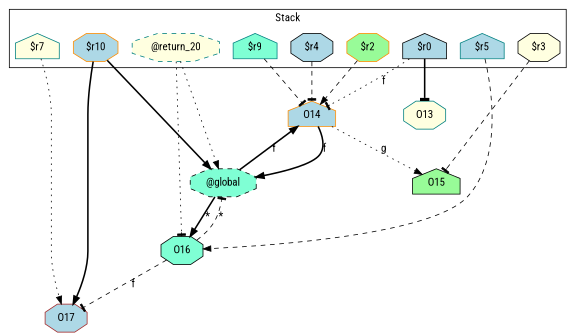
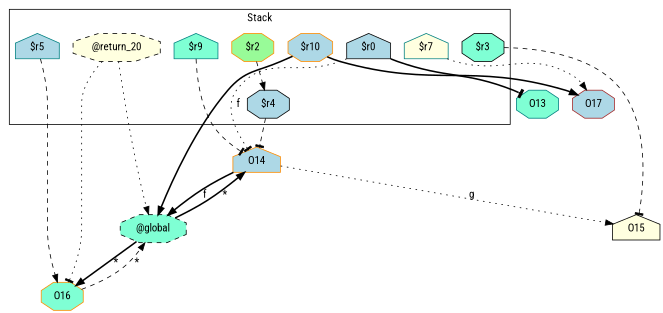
(176, 47) -> (117, 47)
(539, 47) -> (483, 47)
(341, 80) -> (261, 76)
(425, 115) -> (537, 104)
(274, 149) -> (225, 195)
(436, 183) -> (636, 229)
(213, 223) -> (114, 274)
(182, 250) -> (62, 296)
(126, 283) -> none
